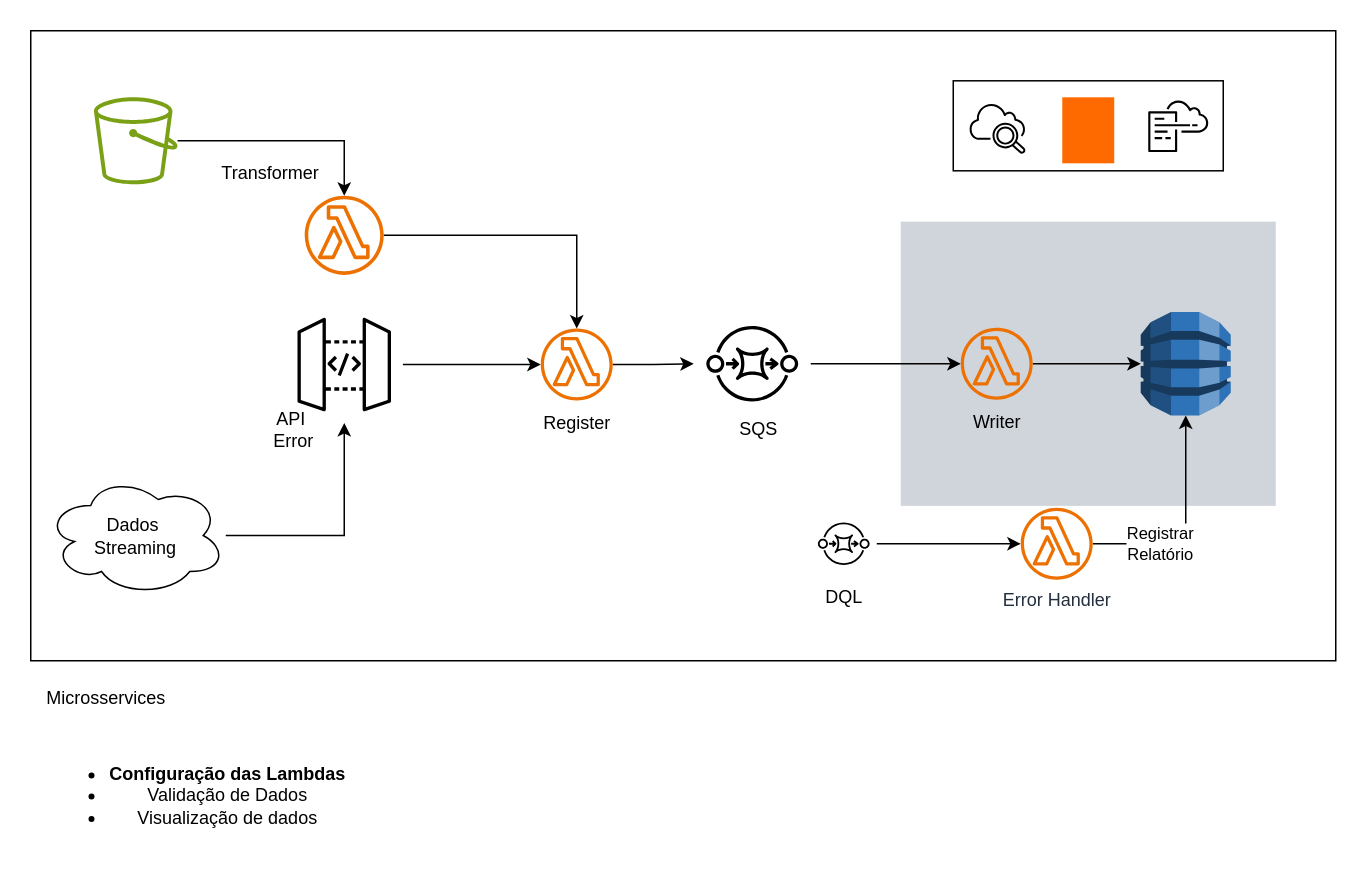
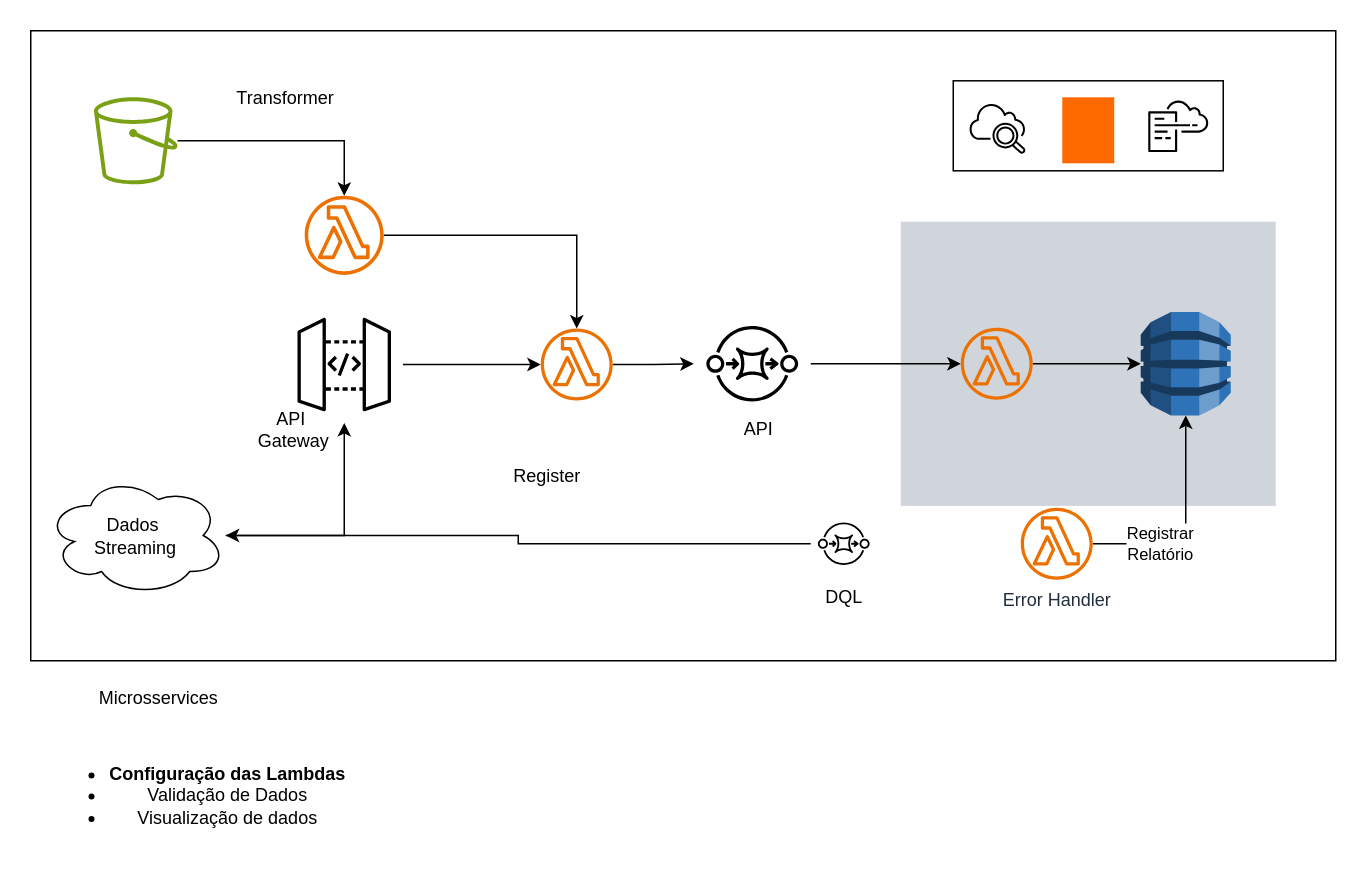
(271, 173) -> (286, 98)
(997, 422) -> none
(577, 423) -> (547, 476)
(294, 430) -> (294, 430)
(759, 430) -> (759, 430)
(945, 544) -> (574, 544)
(106, 698) -> (158, 698)
